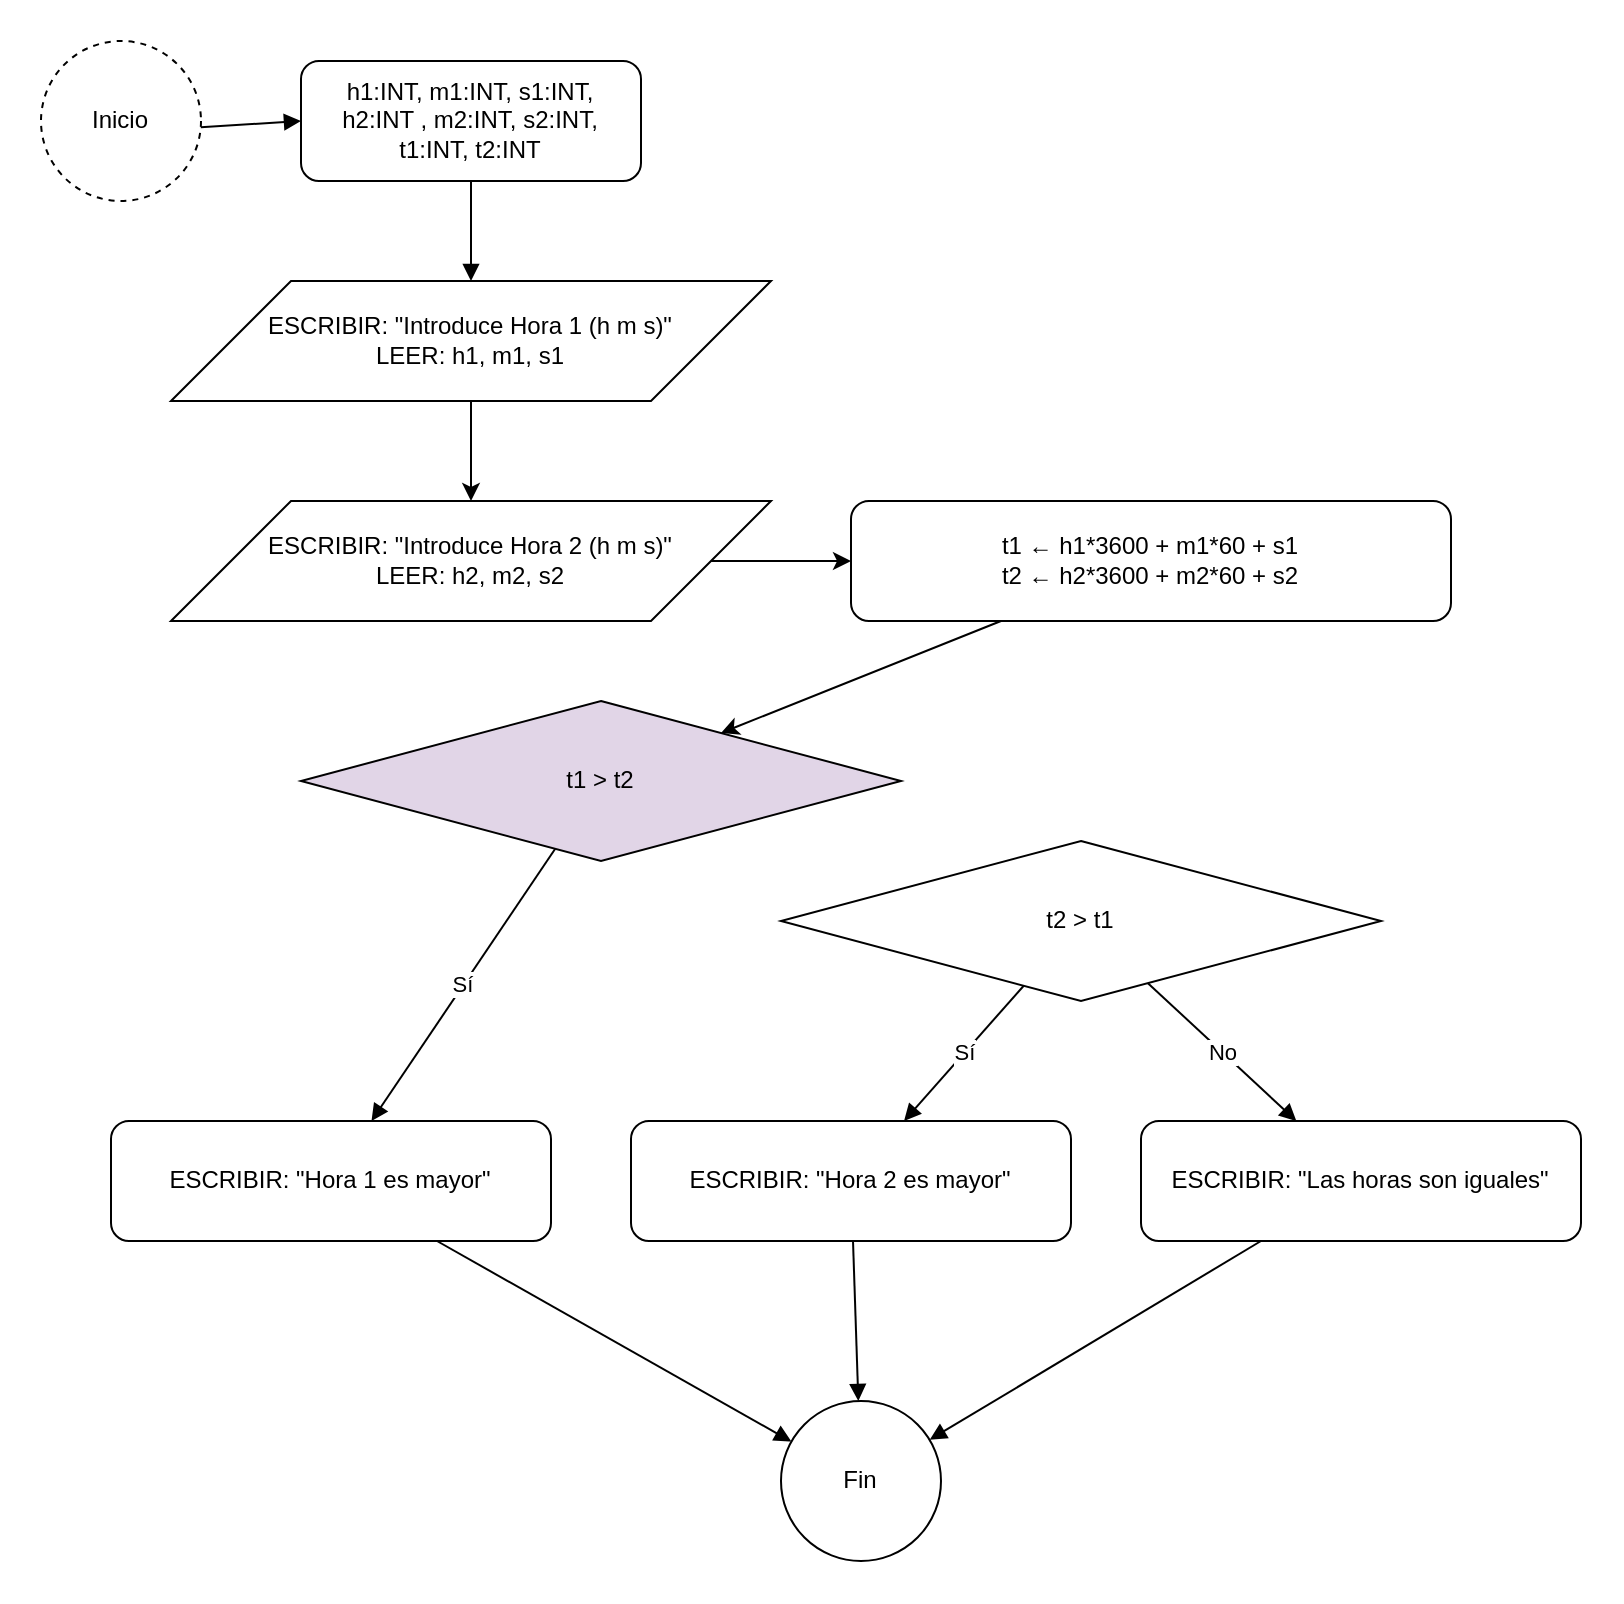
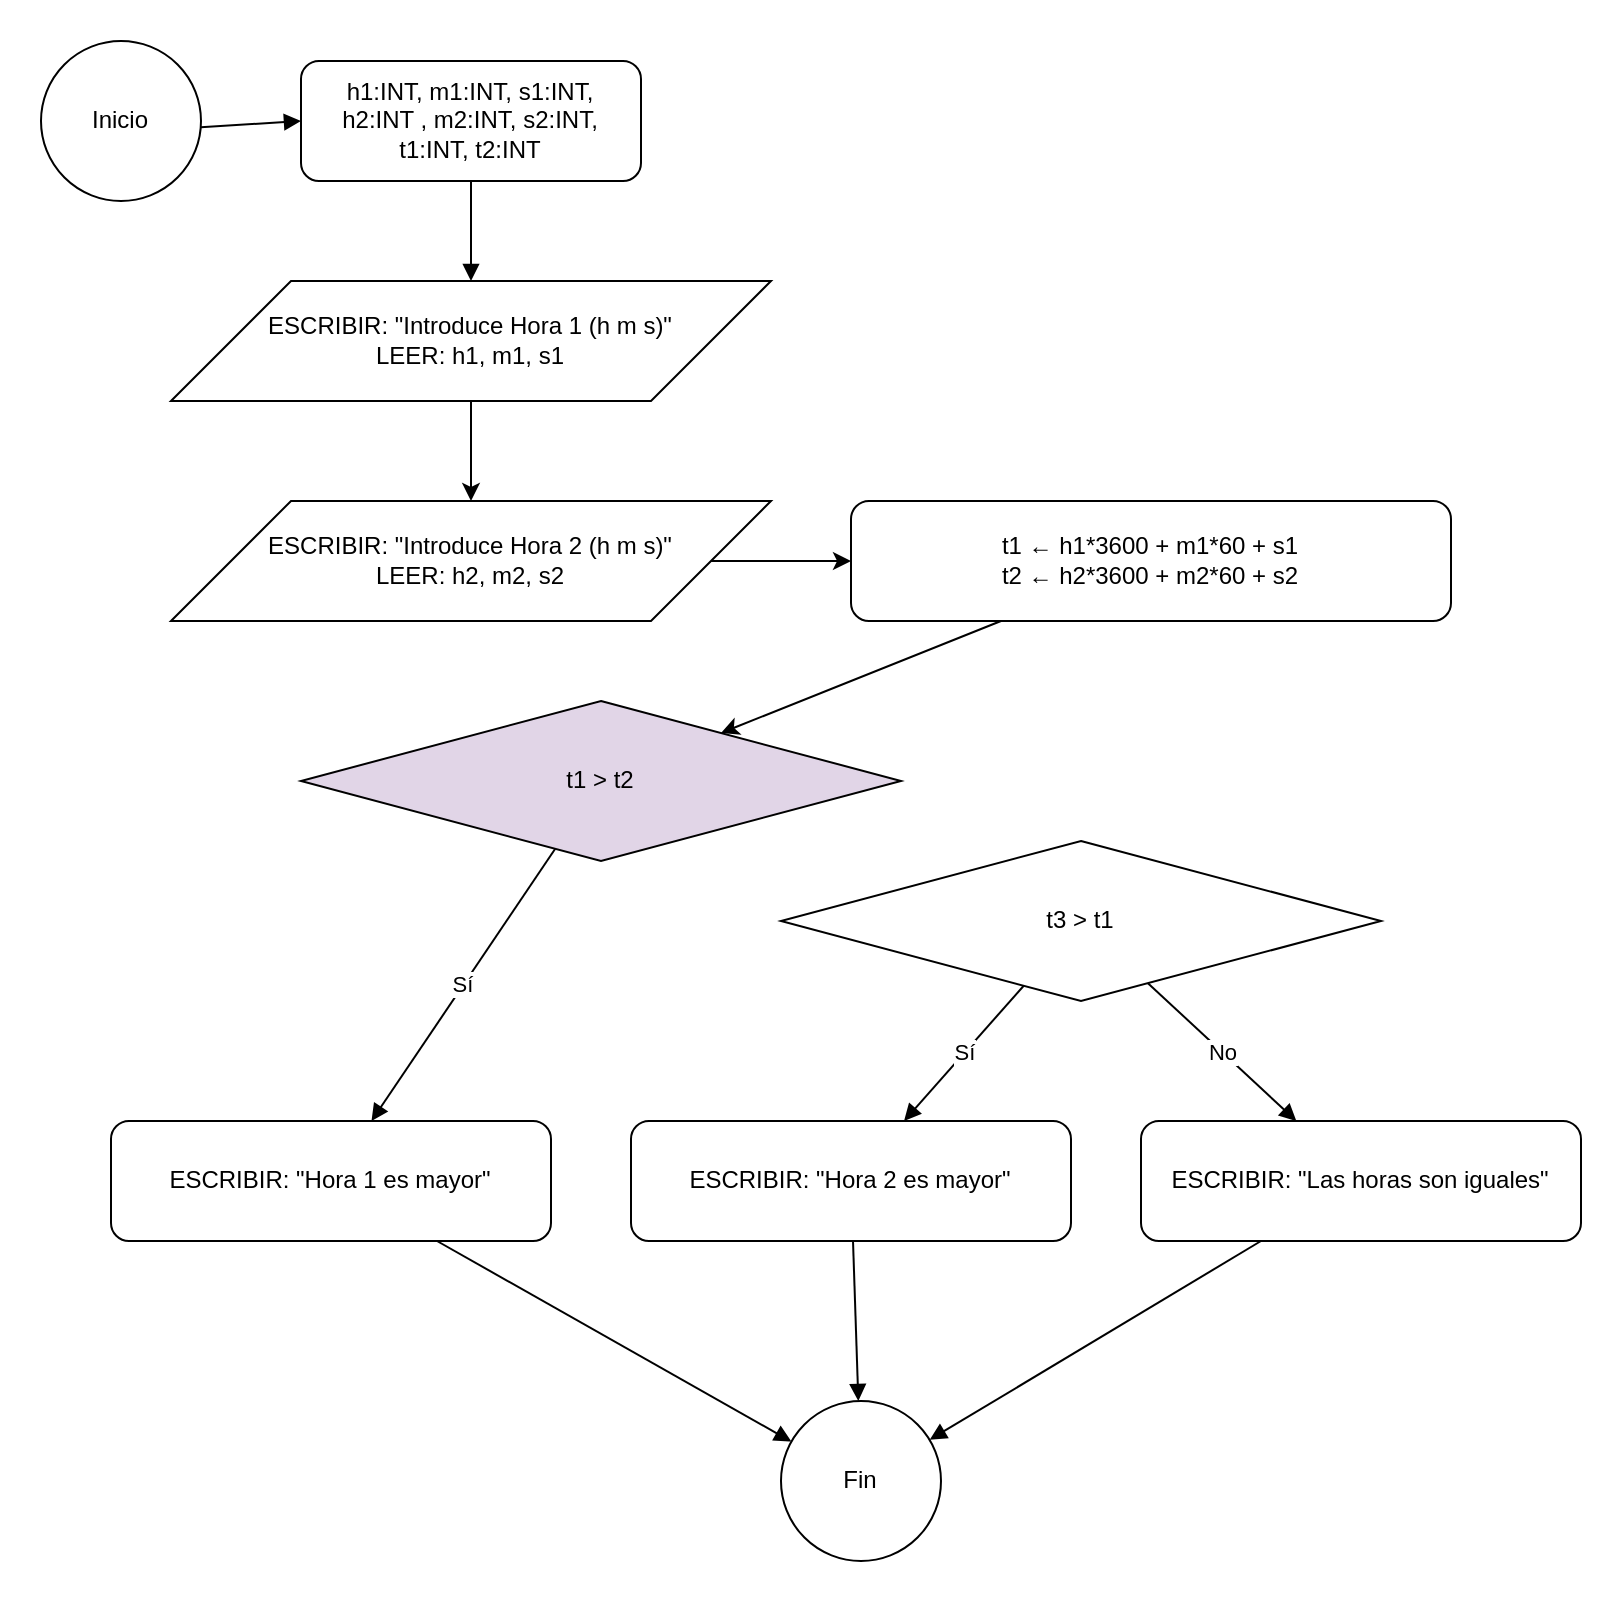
(121, 121) -> (121, 121)
(1081, 921) -> (1081, 921)
